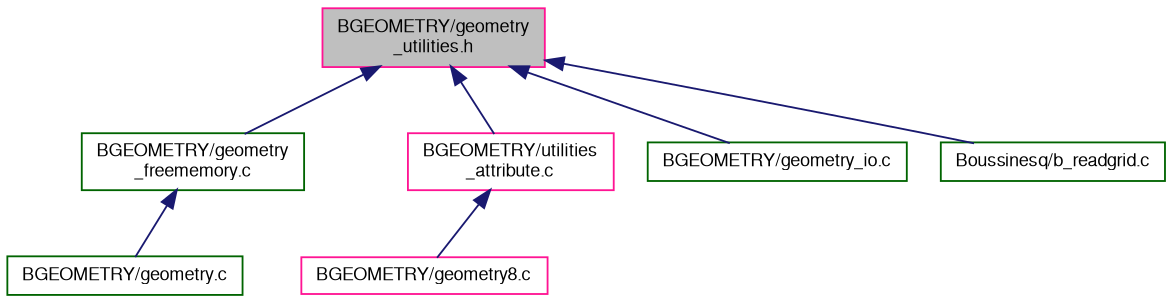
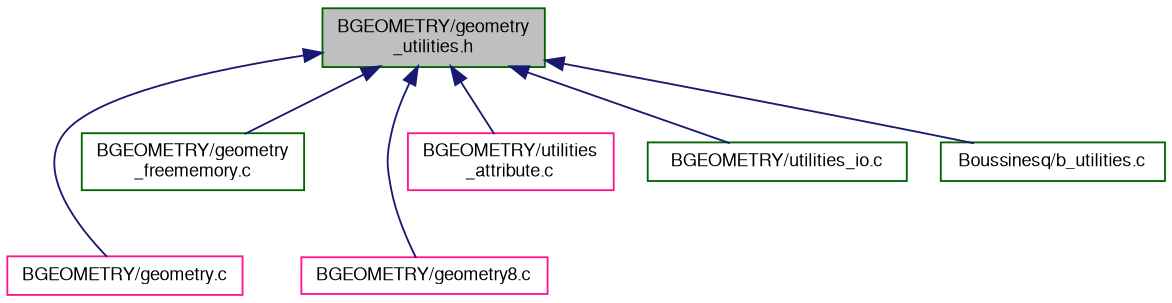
(434, 38) -> (434, 38)
(777, 162) -> (777, 162)
(1053, 162) -> (1053, 162)
(151, 231) -> (111, 103)
(458, 231) -> (388, 171)
(125, 276) -> (125, 276)
